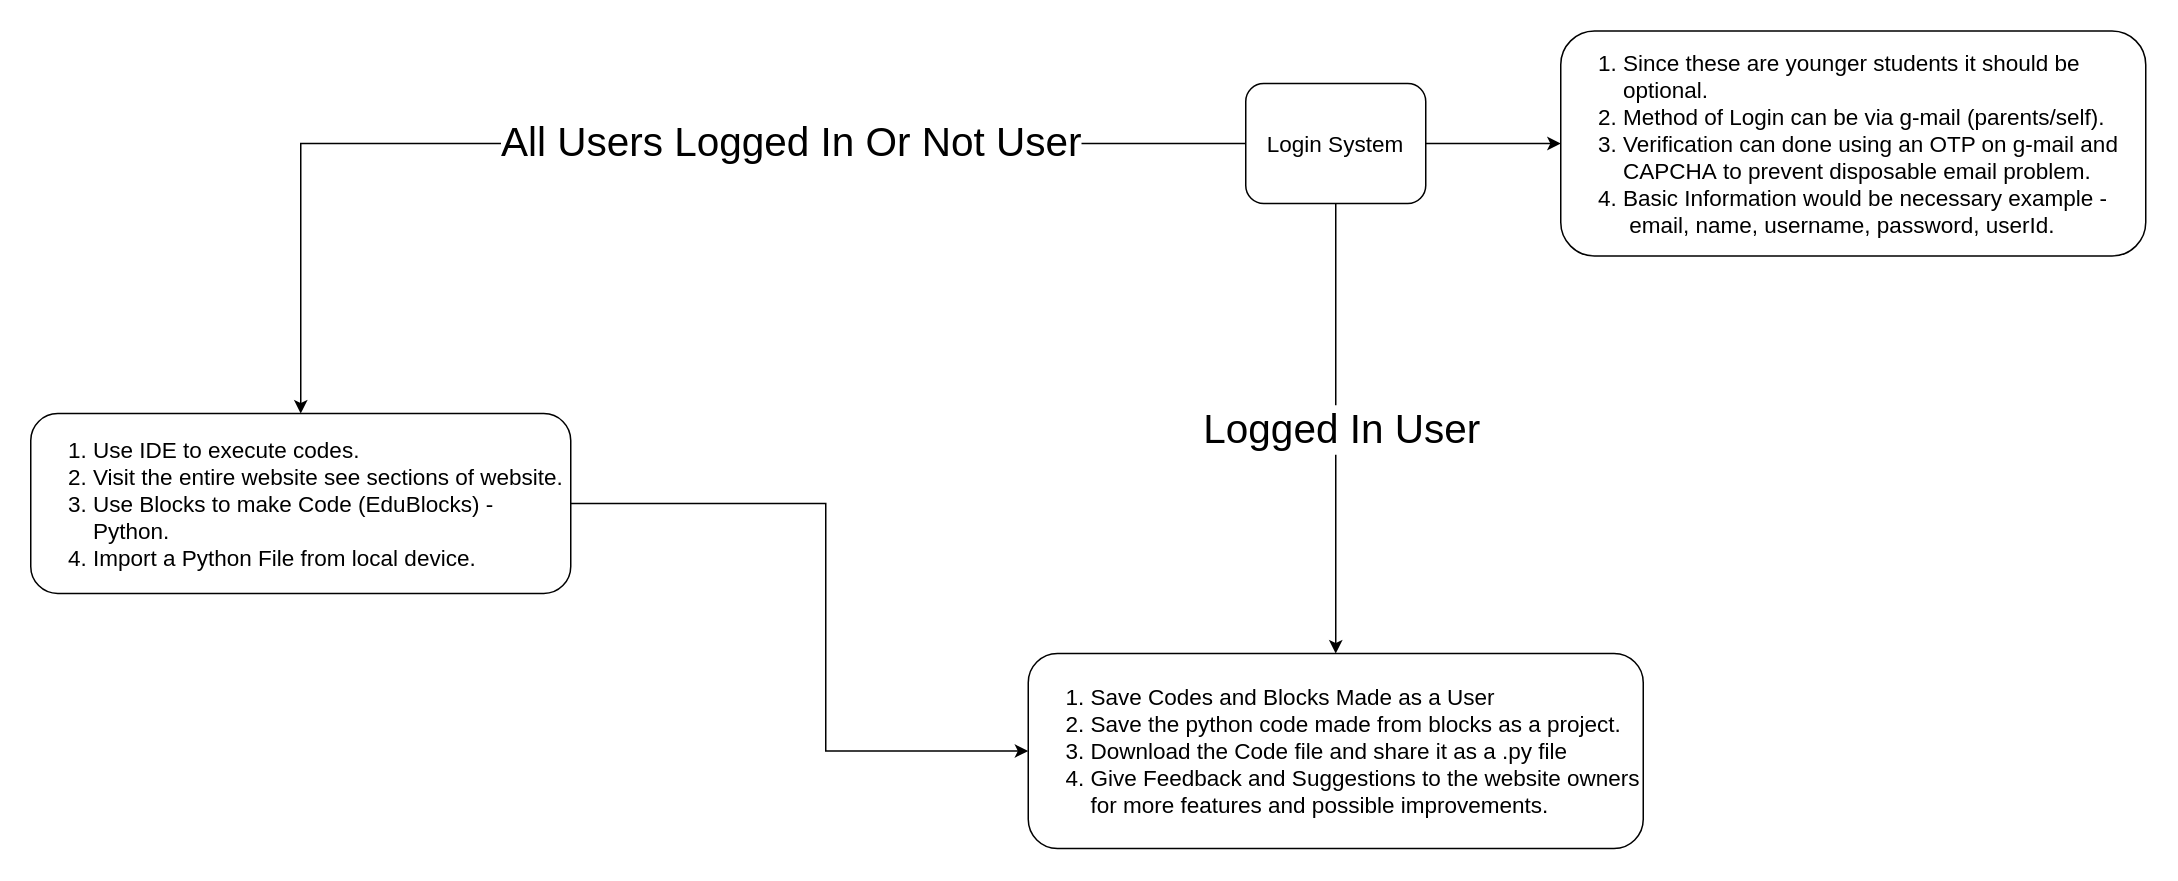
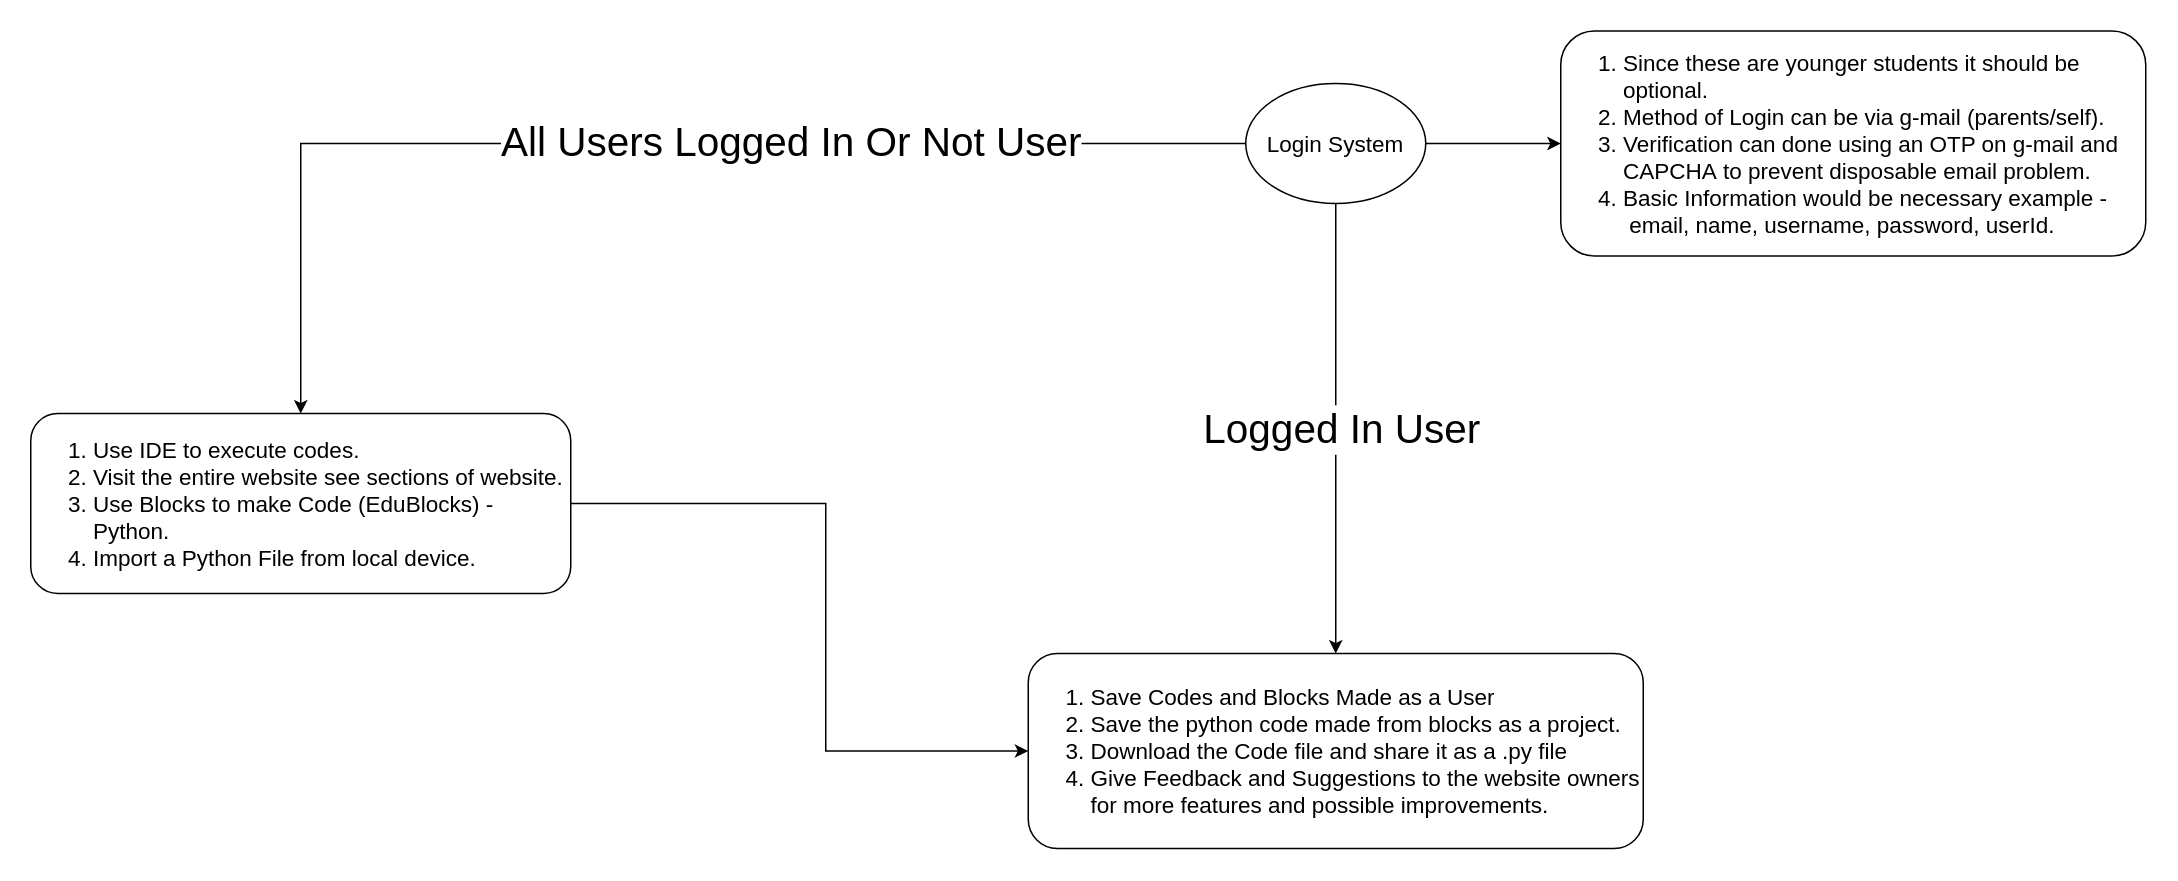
(1336, 143) -> (1336, 143)
